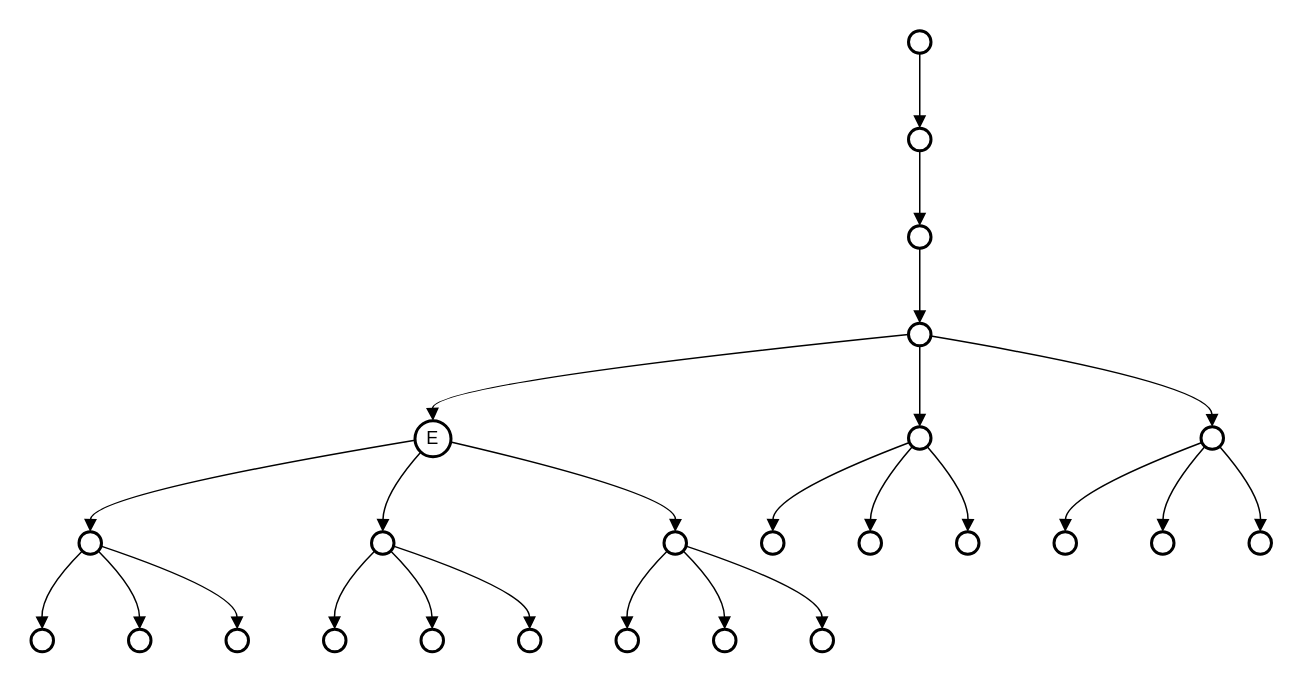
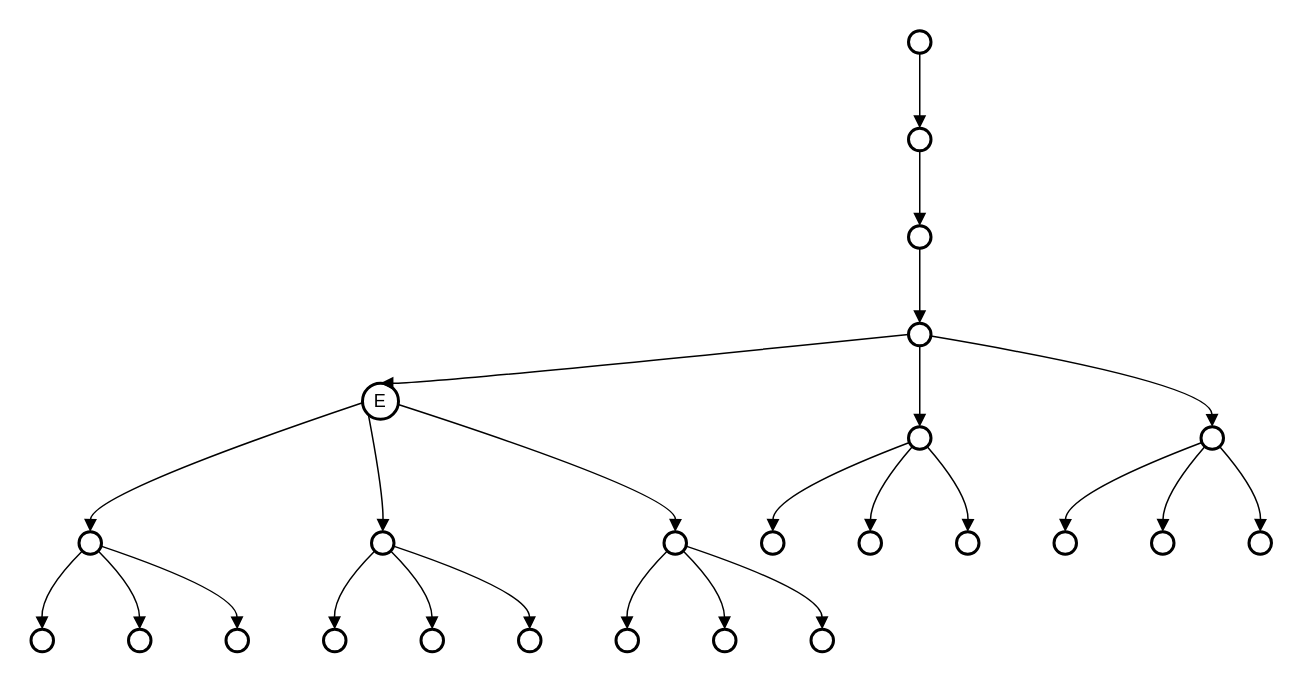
(433, 439) -> (380, 401)
